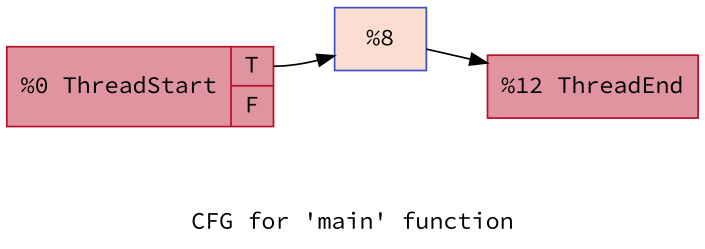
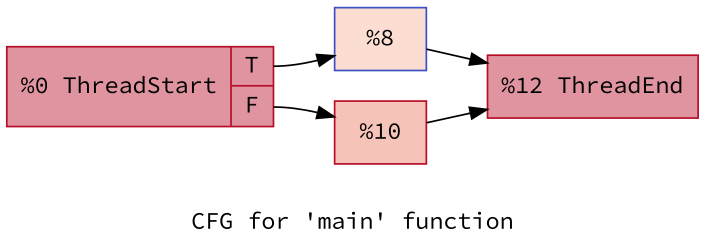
none -> (380, 132)
